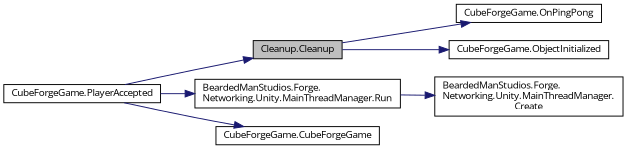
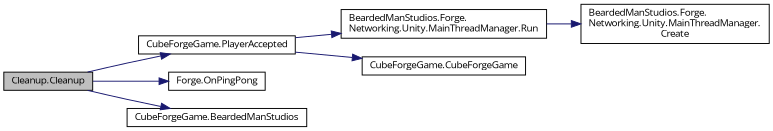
(529, 13) -> (217, 81)
(529, 50) -> (217, 118)
(184, 72) -> (124, 64)
